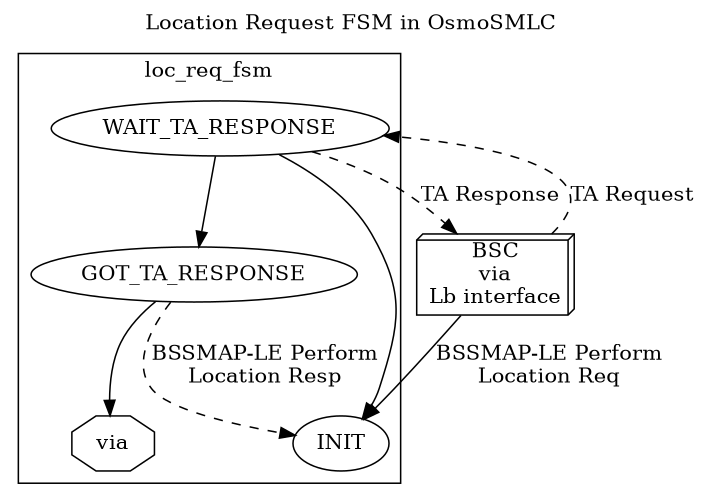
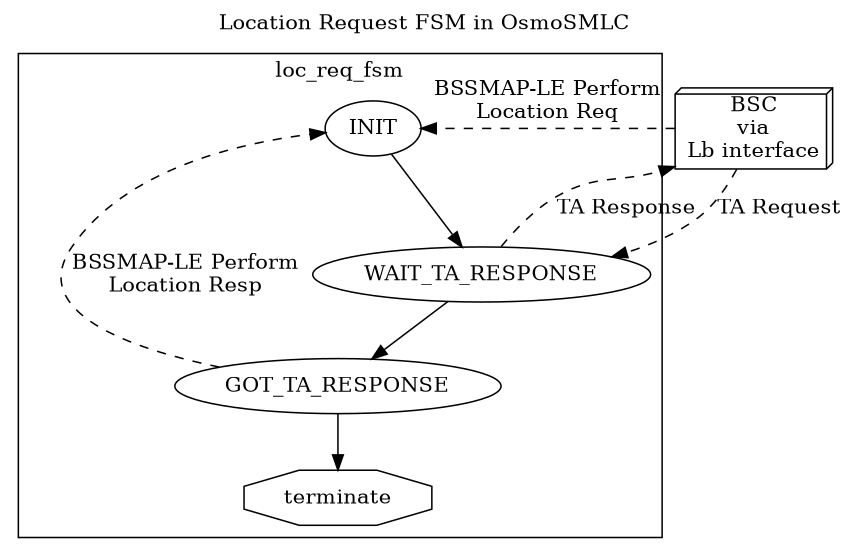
(384, 259) -> (422, 194)
(419, 362) -> (556, 128)
(113, 443) -> (338, 498)
